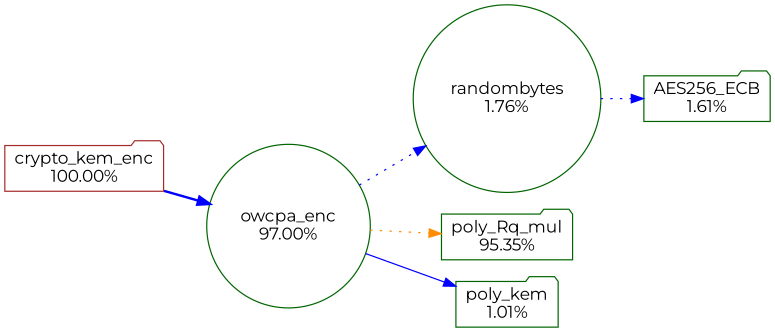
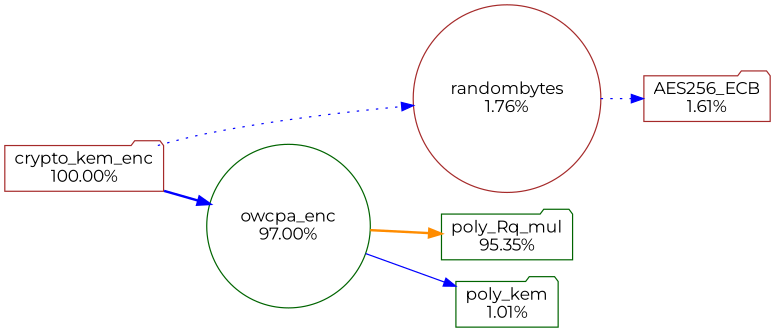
(507, 99) -> (507, 99)
(707, 99) -> (707, 99)
(387, 169) -> (279, 121)
(400, 232) -> (400, 232)
